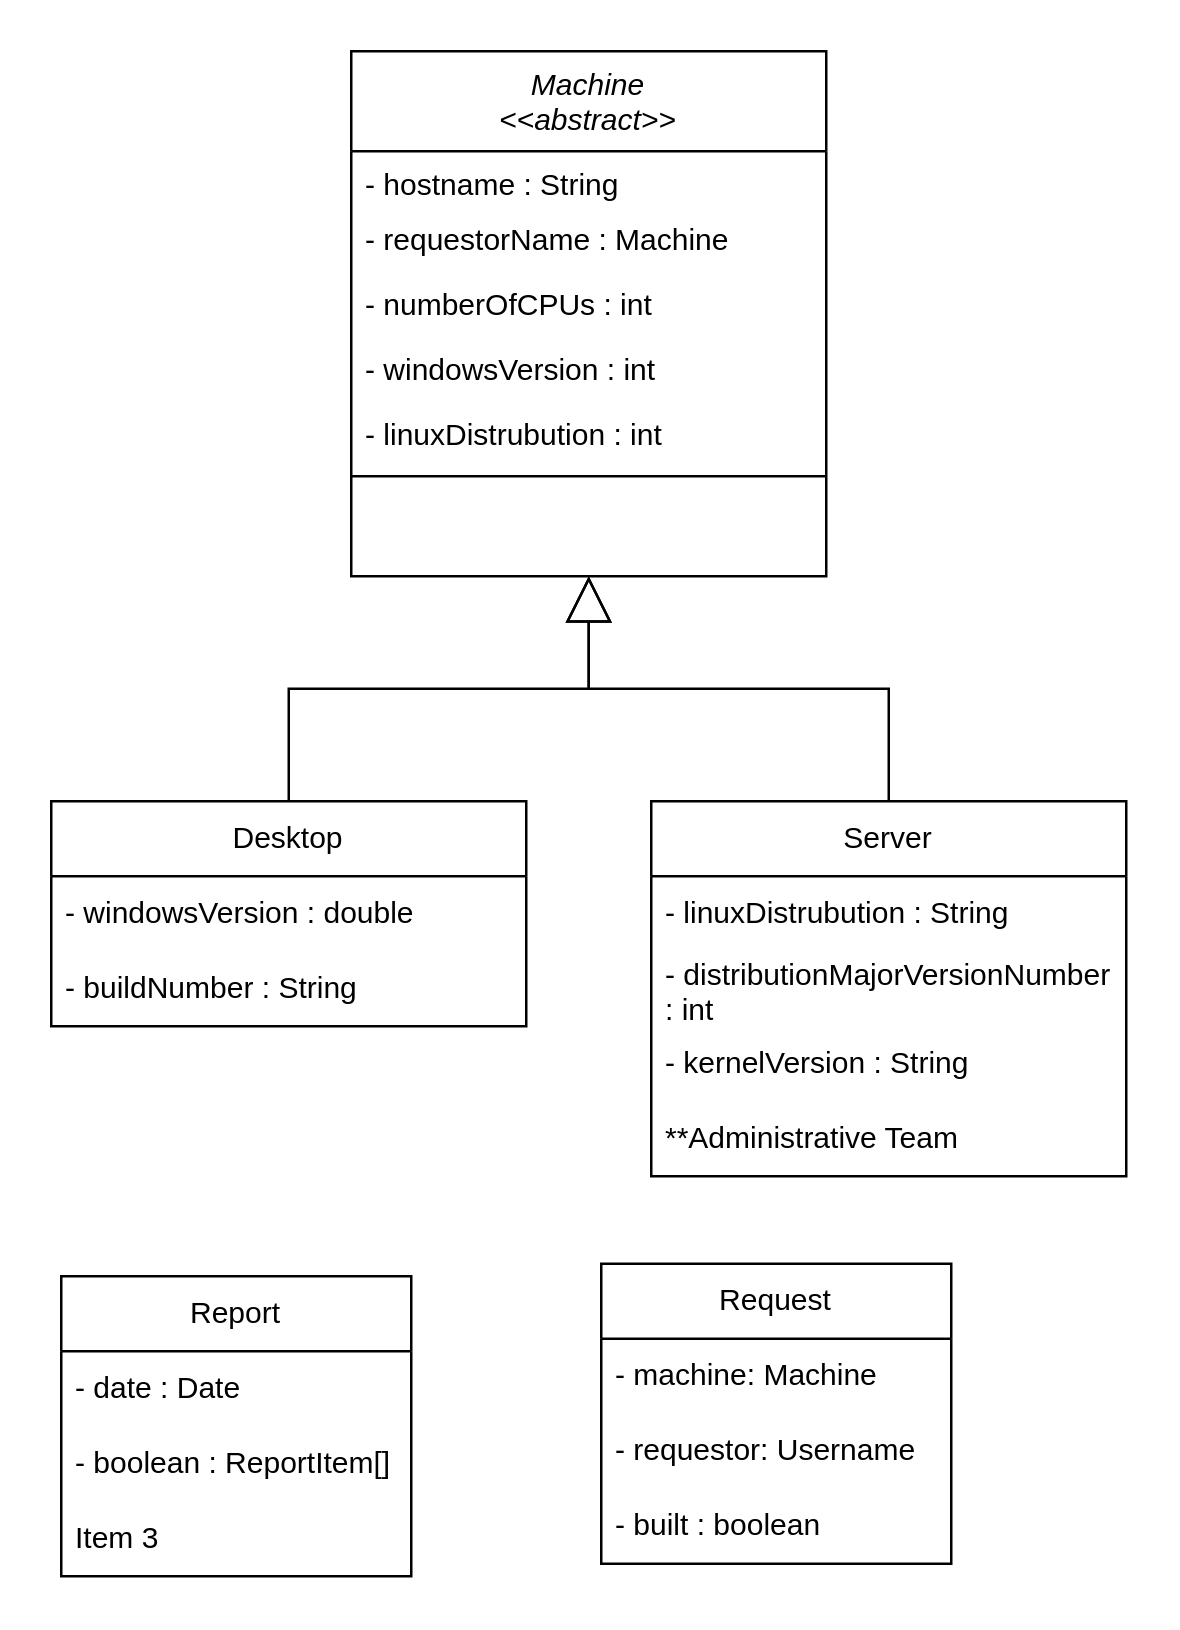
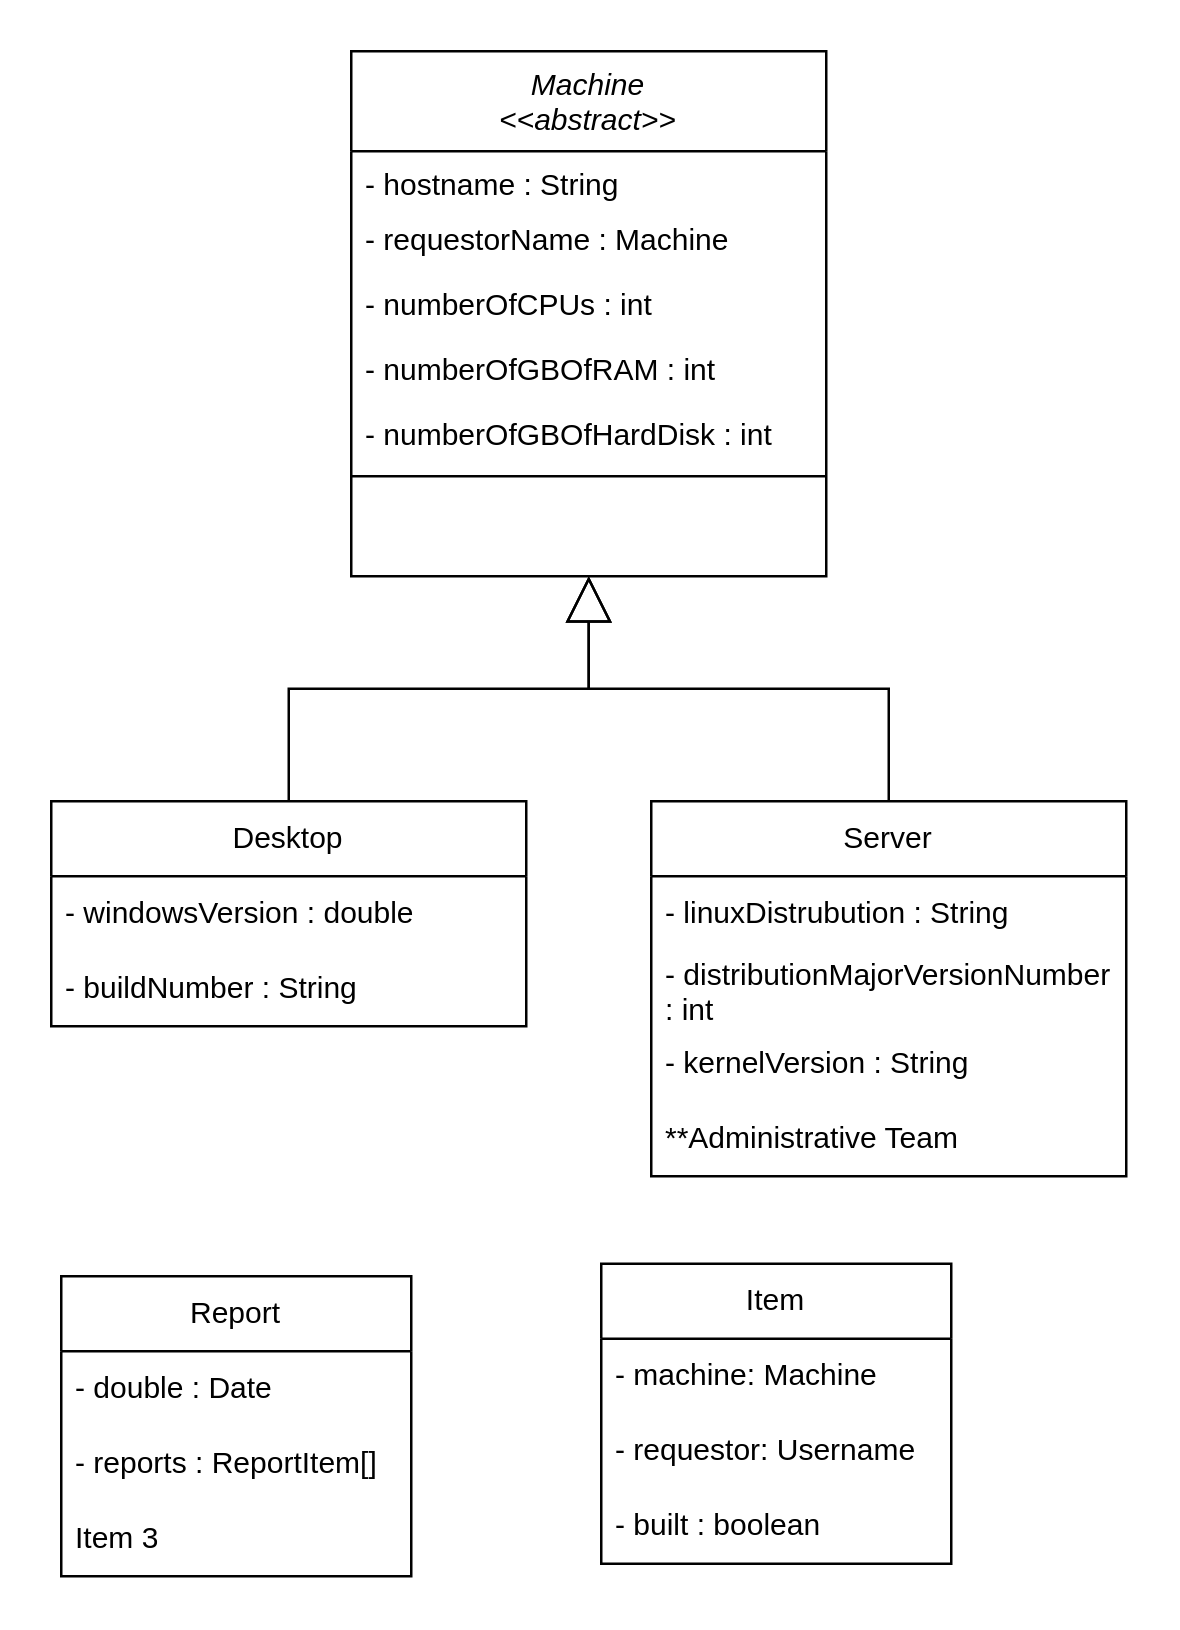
(523, 370) -> (539, 370)
(540, 435) -> (577, 435)
(776, 1301) -> (776, 1301)
(170, 1389) -> (183, 1389)
(239, 1464) -> (239, 1464)
